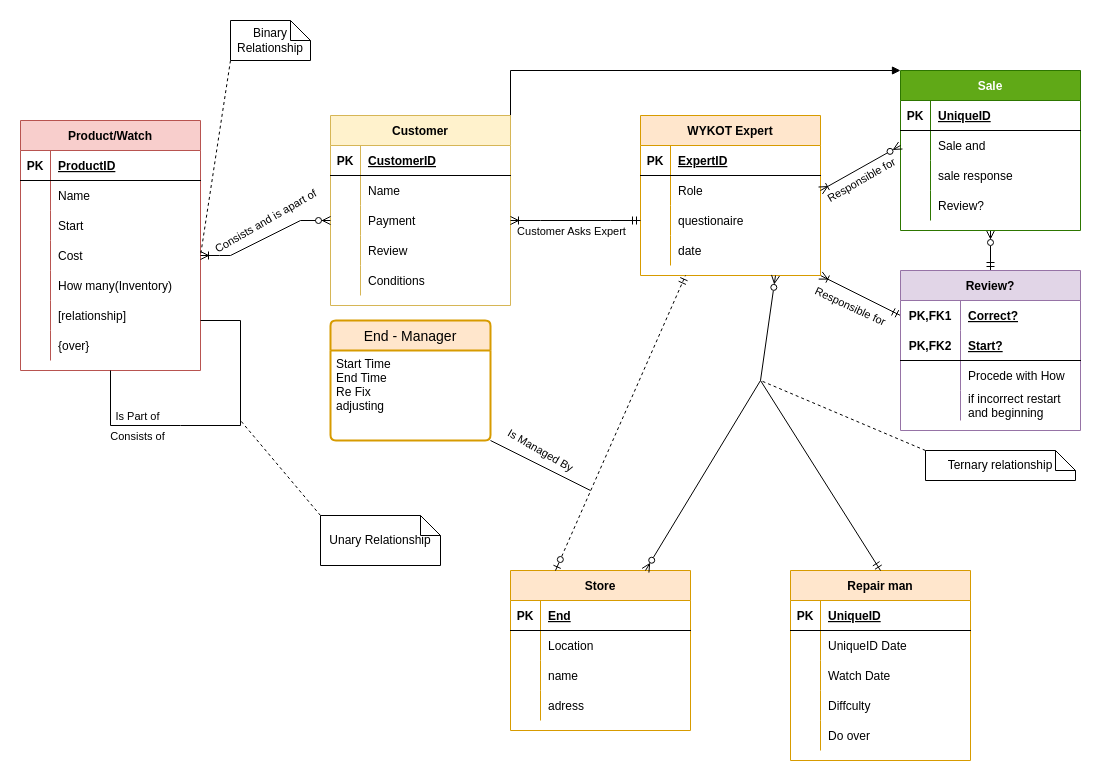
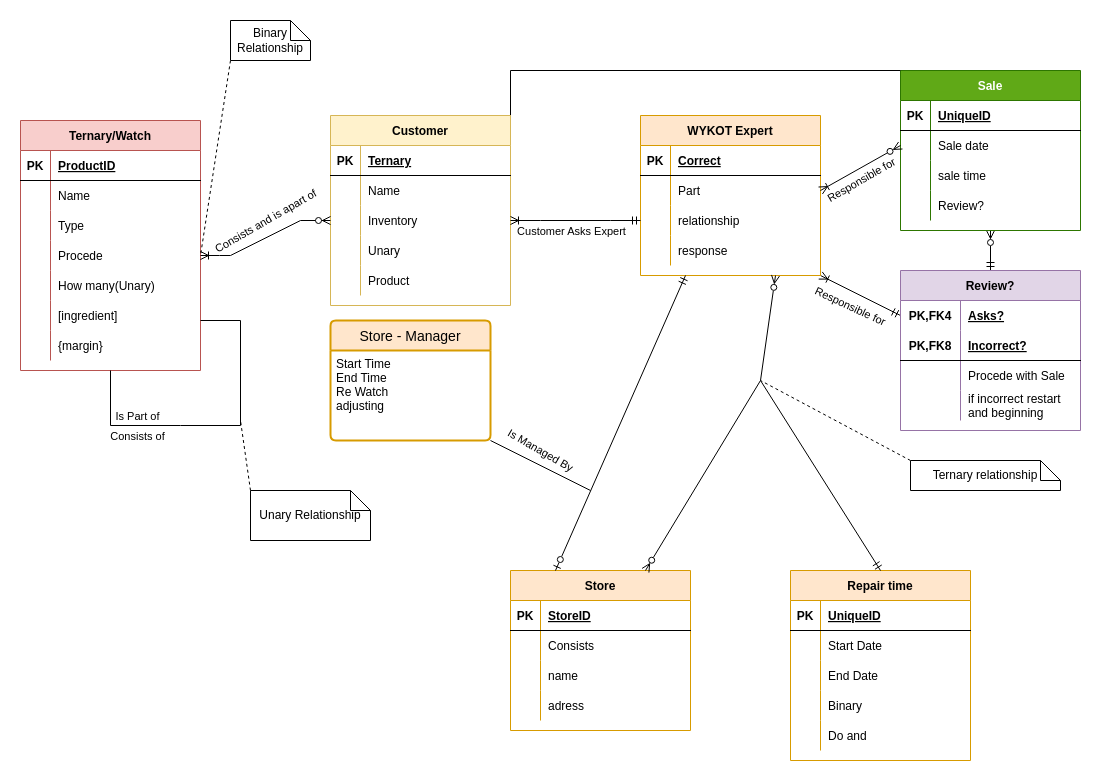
(891, 71) -> (894, 71)
(110, 136) -> (110, 136)
(962, 146) -> (965, 146)
(402, 161) -> (392, 161)
(705, 161) -> (702, 161)
(979, 176) -> (964, 176)
(690, 191) -> (691, 191)
(392, 221) -> (398, 221)
(715, 221) -> (714, 221)
(75, 226) -> (71, 226)
(387, 251) -> (385, 251)
(691, 251) -> (705, 251)
(71, 256) -> (82, 256)
(398, 281) -> (392, 281)
(120, 286) -> (107, 286)
(100, 316) -> (95, 316)
(930, 316) -> (930, 316)
(995, 316) -> (985, 316)
(410, 336) -> (410, 336)
(78, 346) -> (83, 346)
(930, 346) -> (930, 346)
(988, 346) -> (1002, 346)
(366, 364) -> (366, 364)
(1017, 376) -> (1019, 376)
(624, 416) -> (624, 416)
(1001, 466) -> (986, 476)
(381, 541) -> (311, 516)
(880, 586) -> (880, 586)
(558, 616) -> (572, 616)
(573, 646) -> (573, 646)
(869, 646) -> (860, 646)
(860, 676) -> (853, 676)
(855, 706) -> (847, 706)
(850, 736) -> (847, 736)
